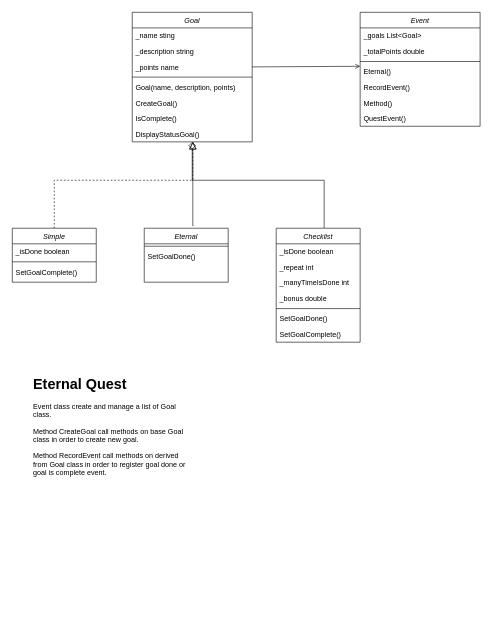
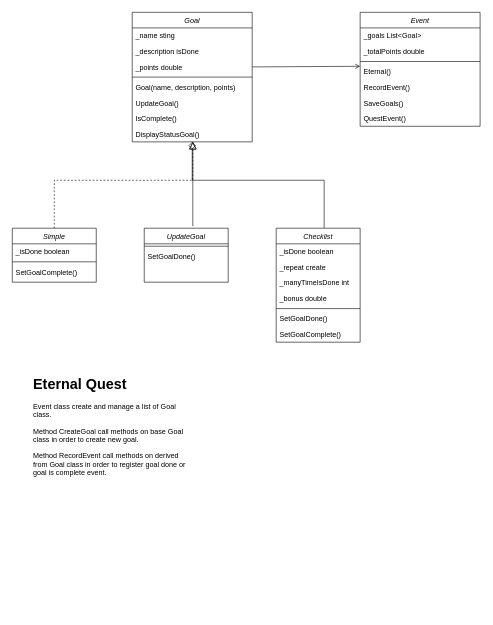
(170, 52) -> (170, 52)
(158, 67) -> (161, 67)
(159, 103) -> (159, 103)
(380, 103) -> (385, 103)
(186, 236) -> (186, 236)
(300, 268) -> (307, 268)
